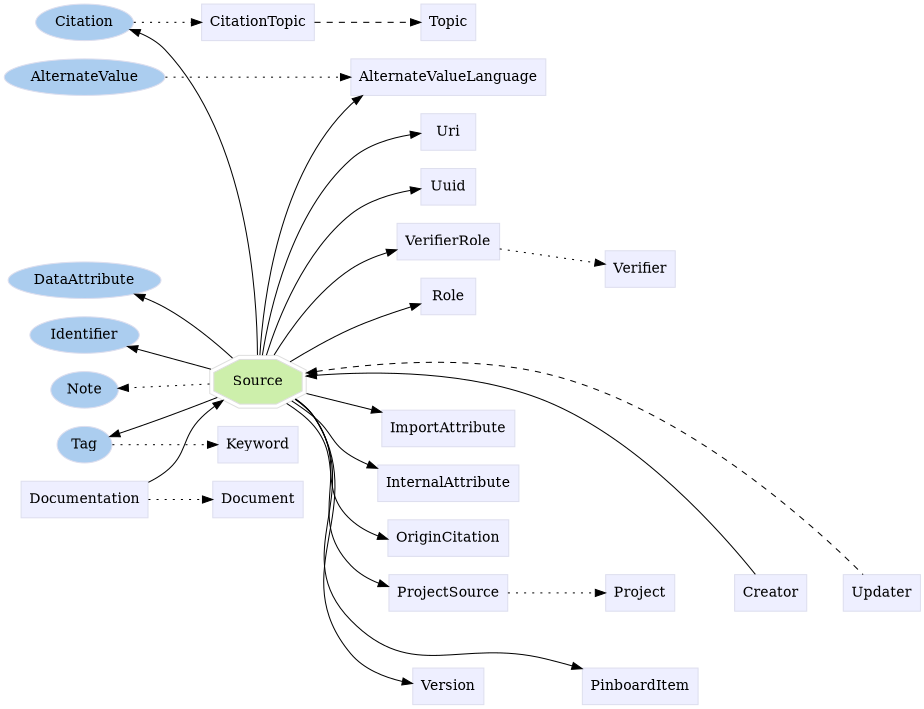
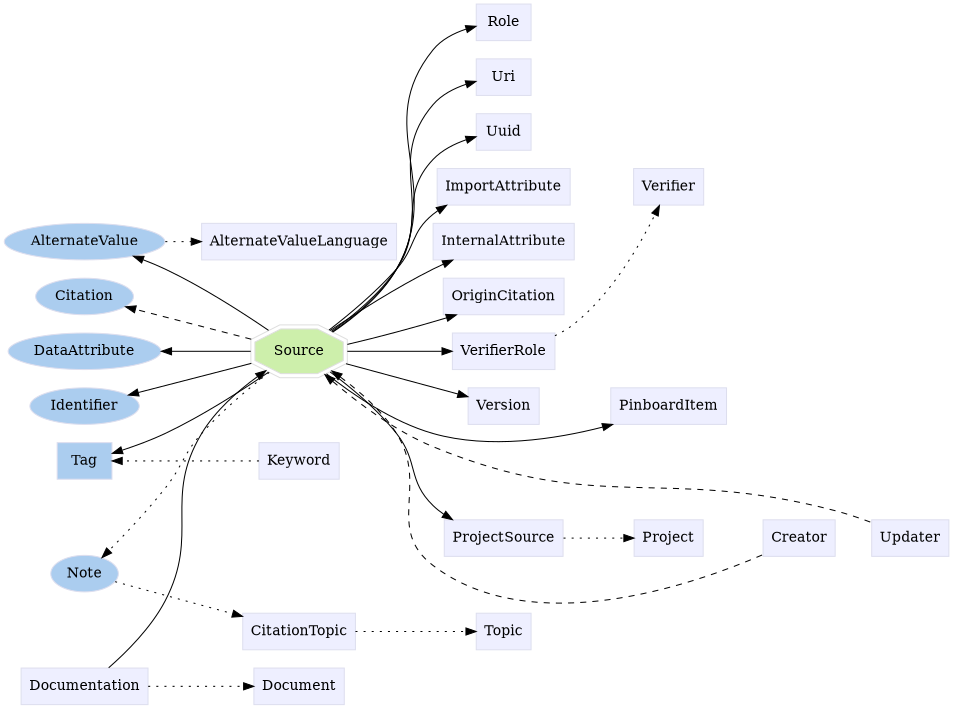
(163, 22) -> (174, 598)
(362, 22) -> (411, 632)
(233, 179) -> (193, 324)
(285, 220) -> (208, 292)
(565, 410) -> (488, 592)
(85, 445) -> (85, 461)
(160, 445) -> (197, 461)
